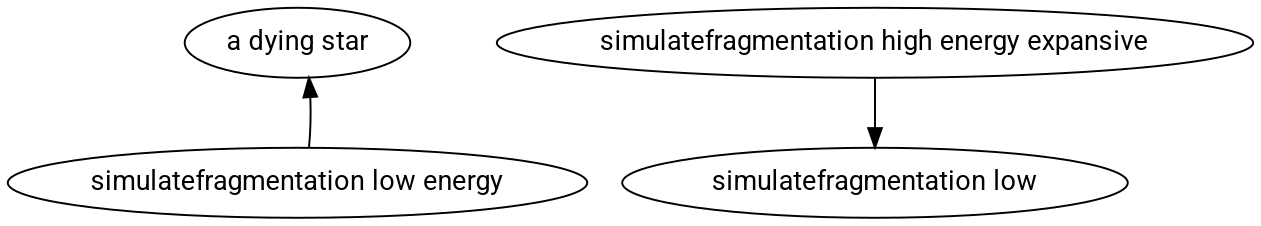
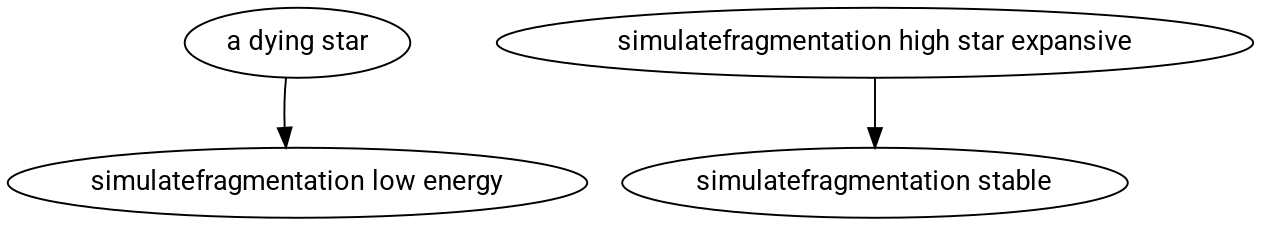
(875, 43) -> (875, 43)
(311, 122) -> (285, 103)
(875, 183) -> (875, 183)
